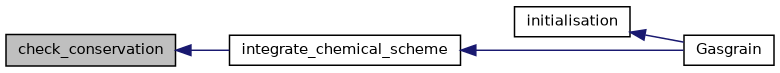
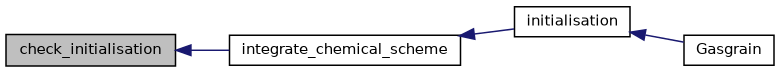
(91, 50) -> (91, 50)
(580, 50) -> (494, 31)
